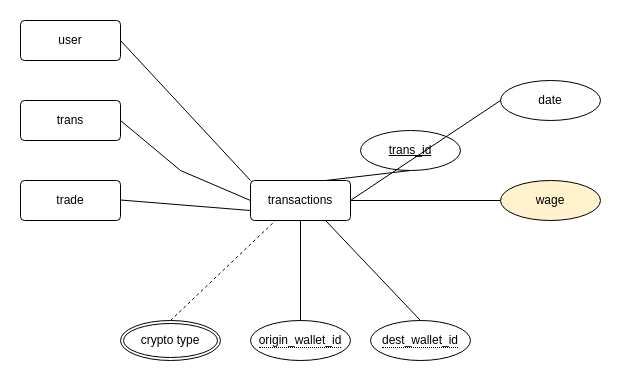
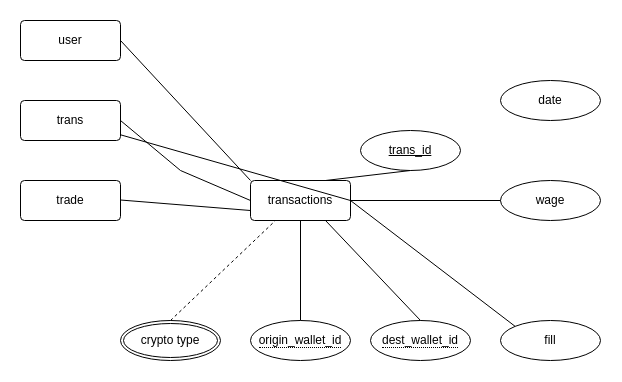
(427, 149) -> (297, 185)
(551, 201) -> (551, 201)
none -> (433, 264)
none -> (551, 341)
